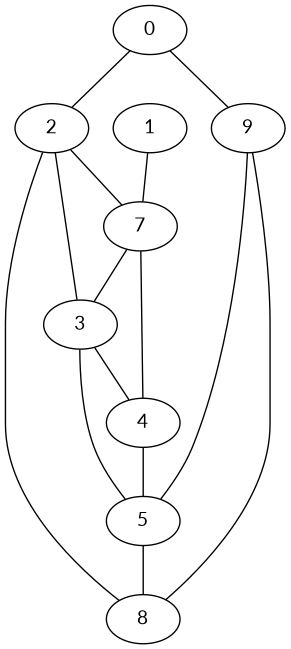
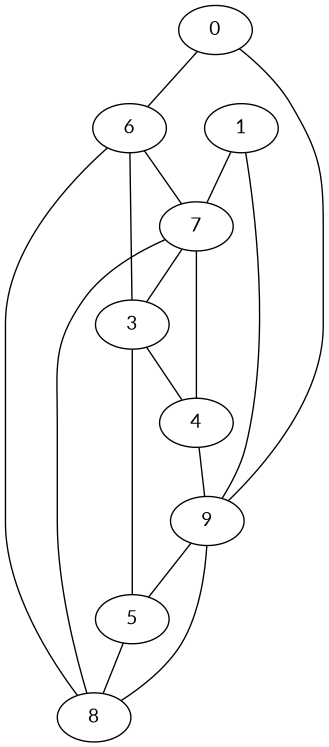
(52, 128) -> (130, 128)
none -> (259, 328)
none -> (57, 444)
(143, 472) -> (202, 472)
